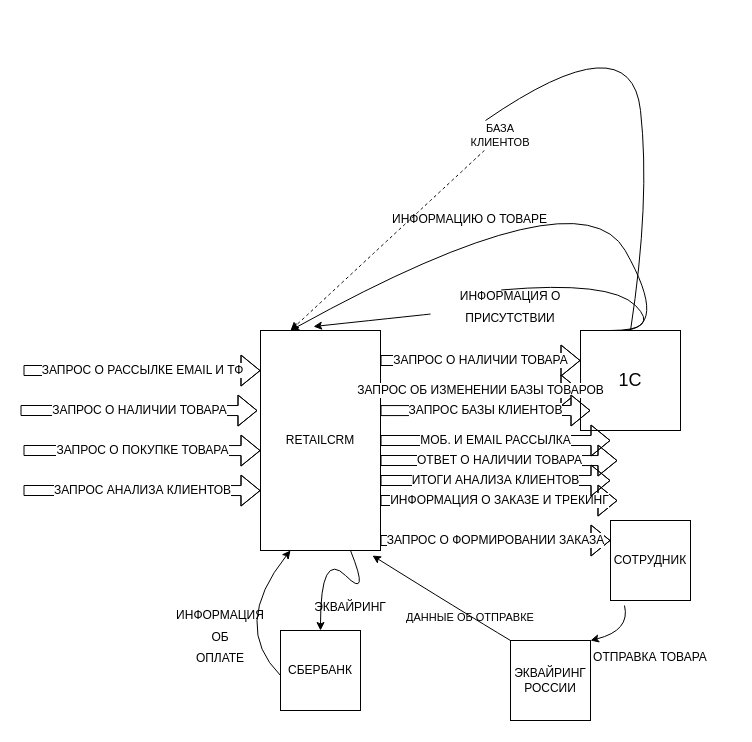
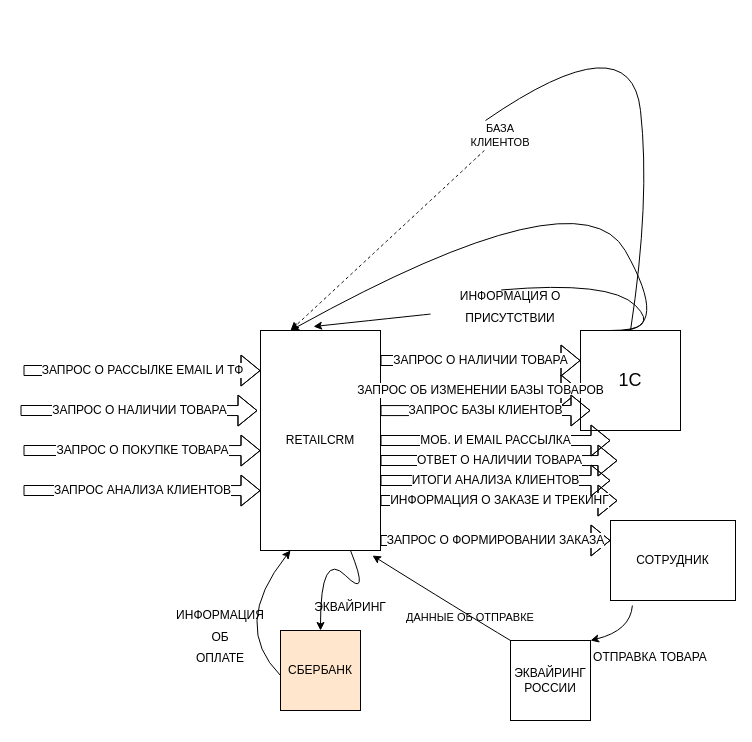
(470, 217) -> none
(651, 561) -> (673, 561)
(321, 671) -> (321, 671)
